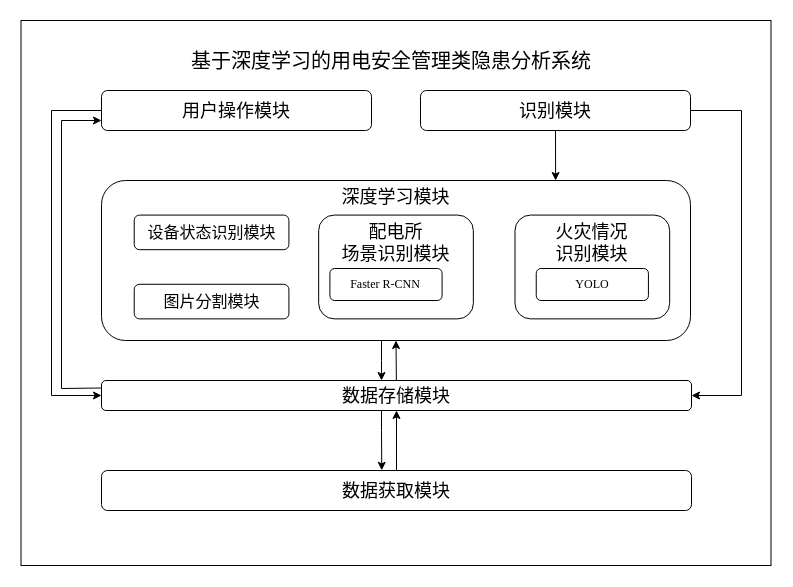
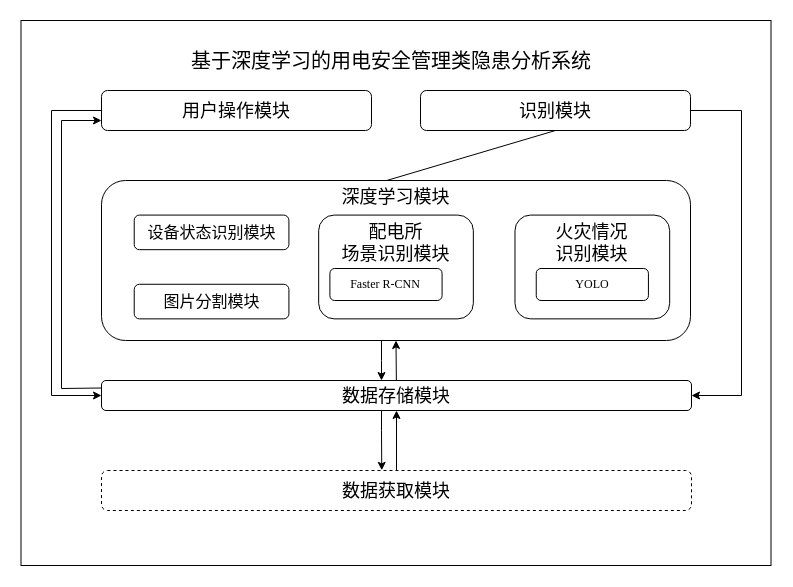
(556, 152) -> (471, 156)
(397, 491) -> (397, 491)
